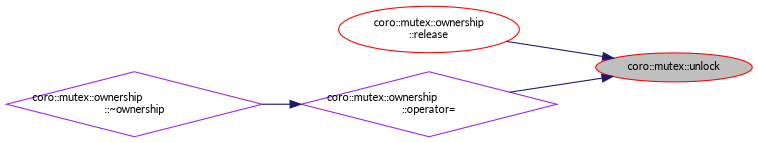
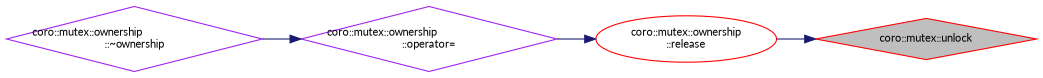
(674, 67) -> (926, 39)
(556, 85) -> (571, 39)
